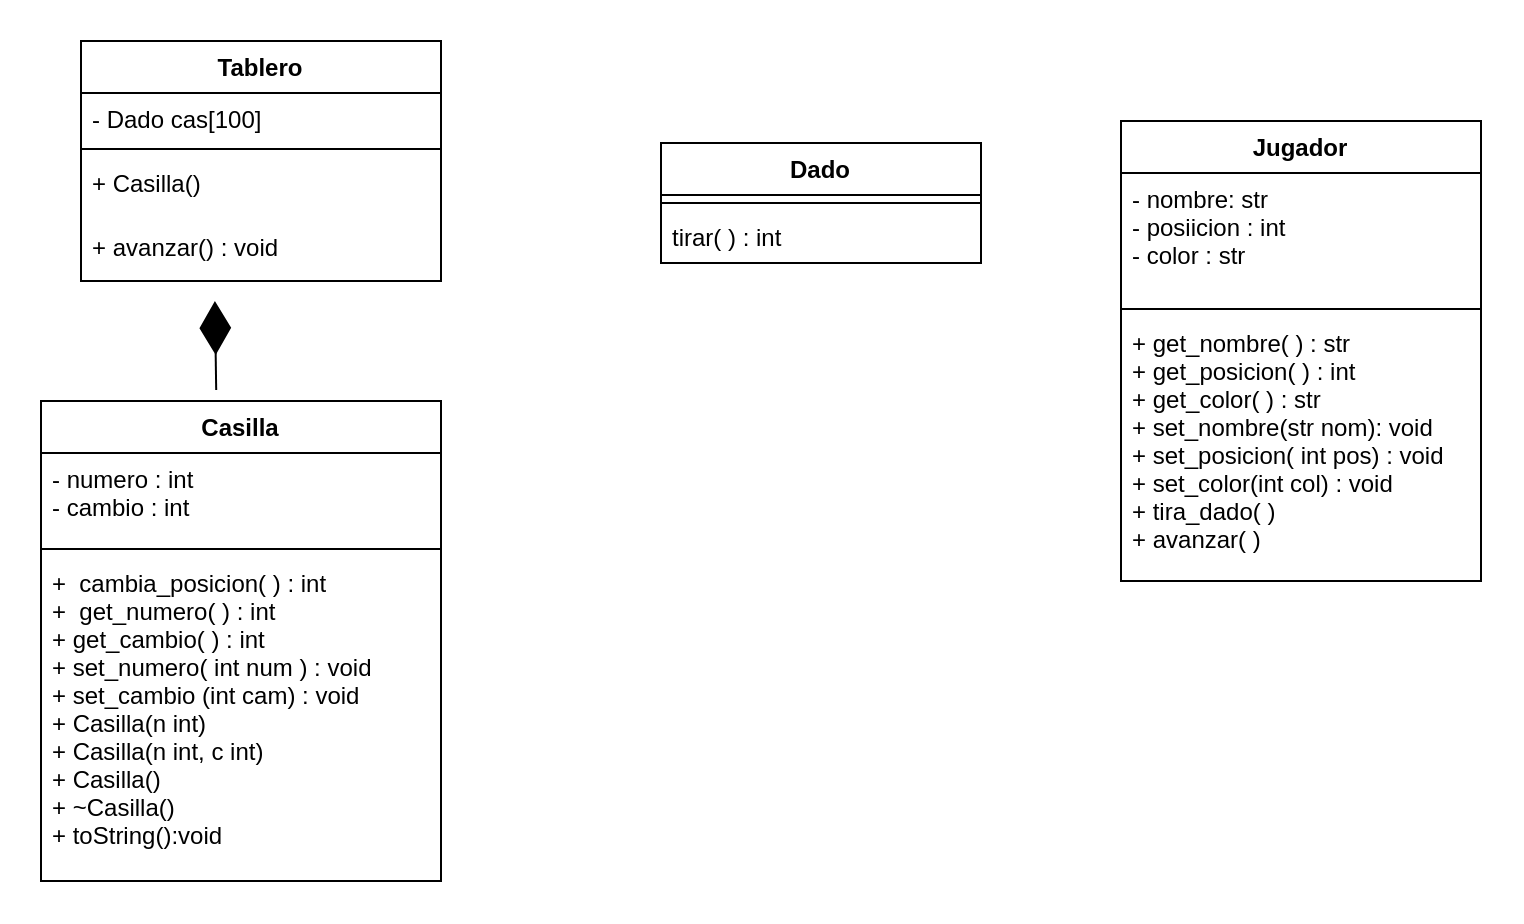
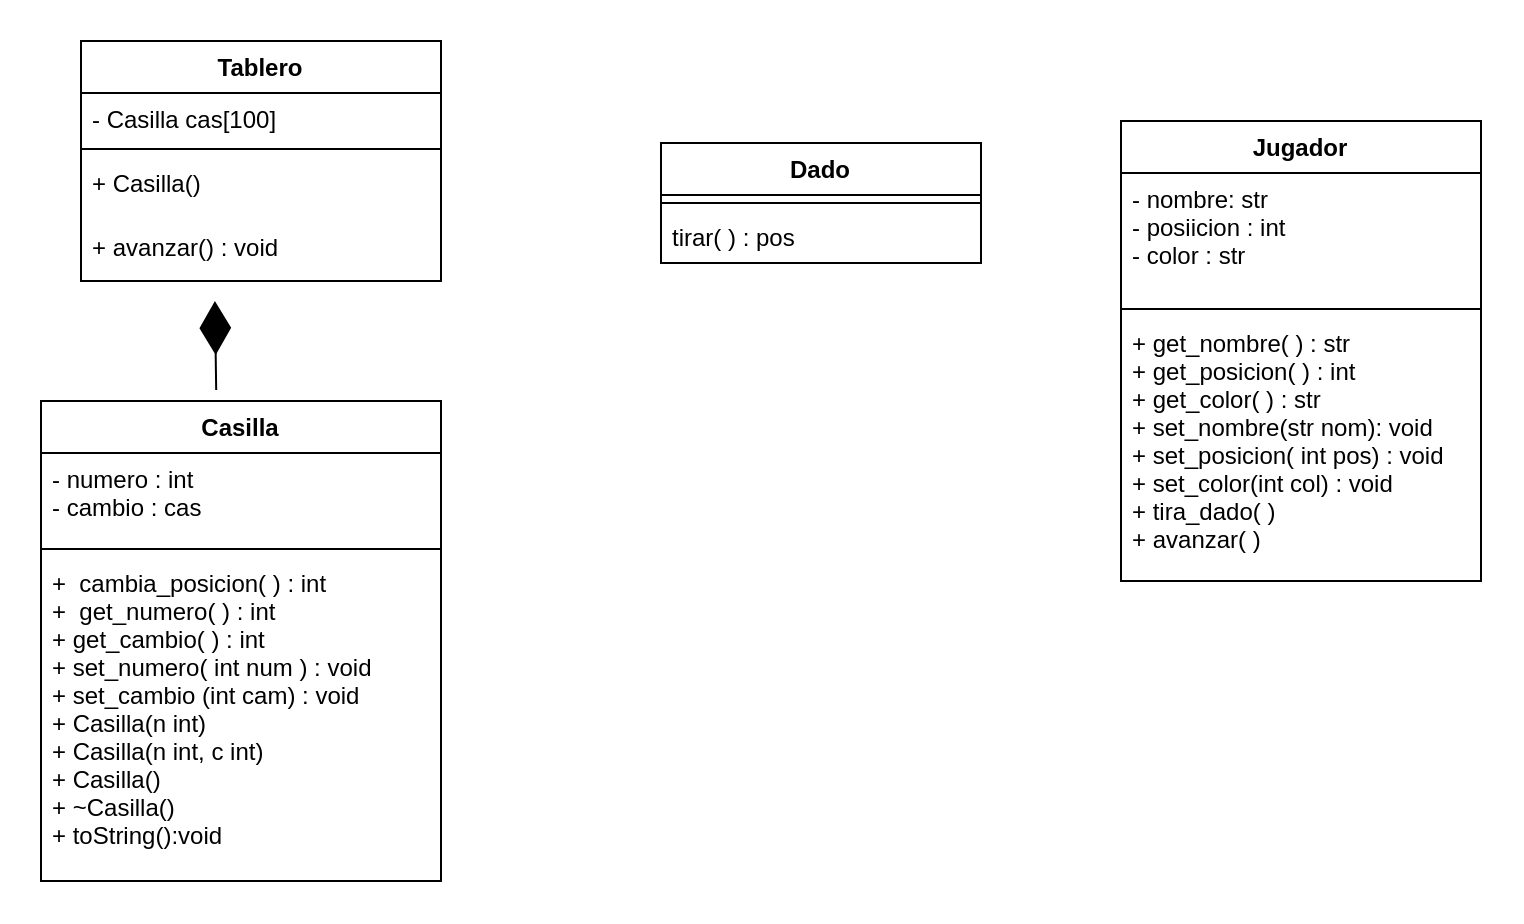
(187, 120) -> (197, 120)
(747, 238) -> (750, 238)
(130, 480) -> (130, 480)
